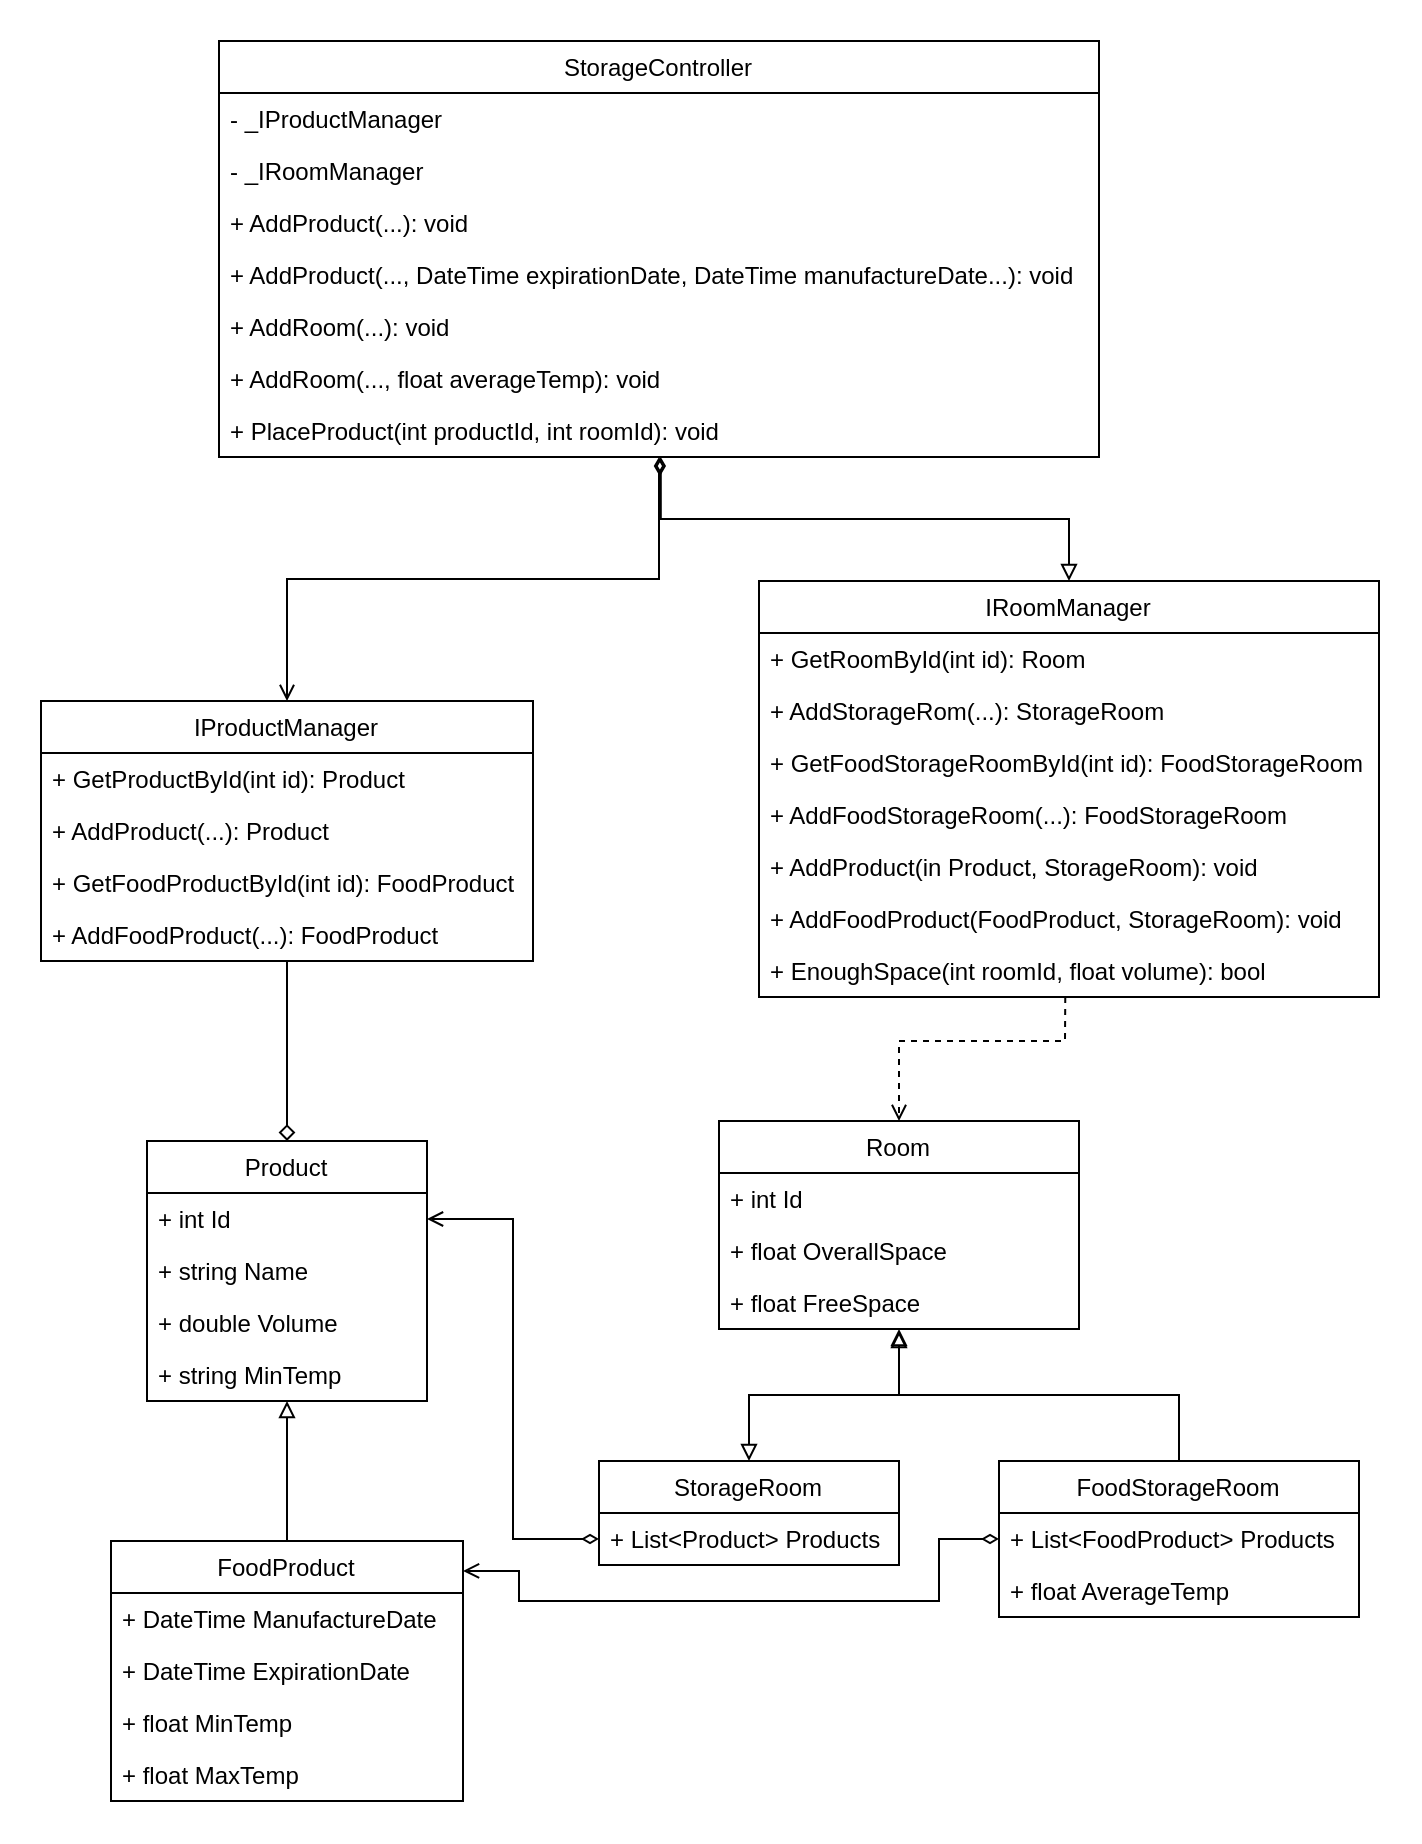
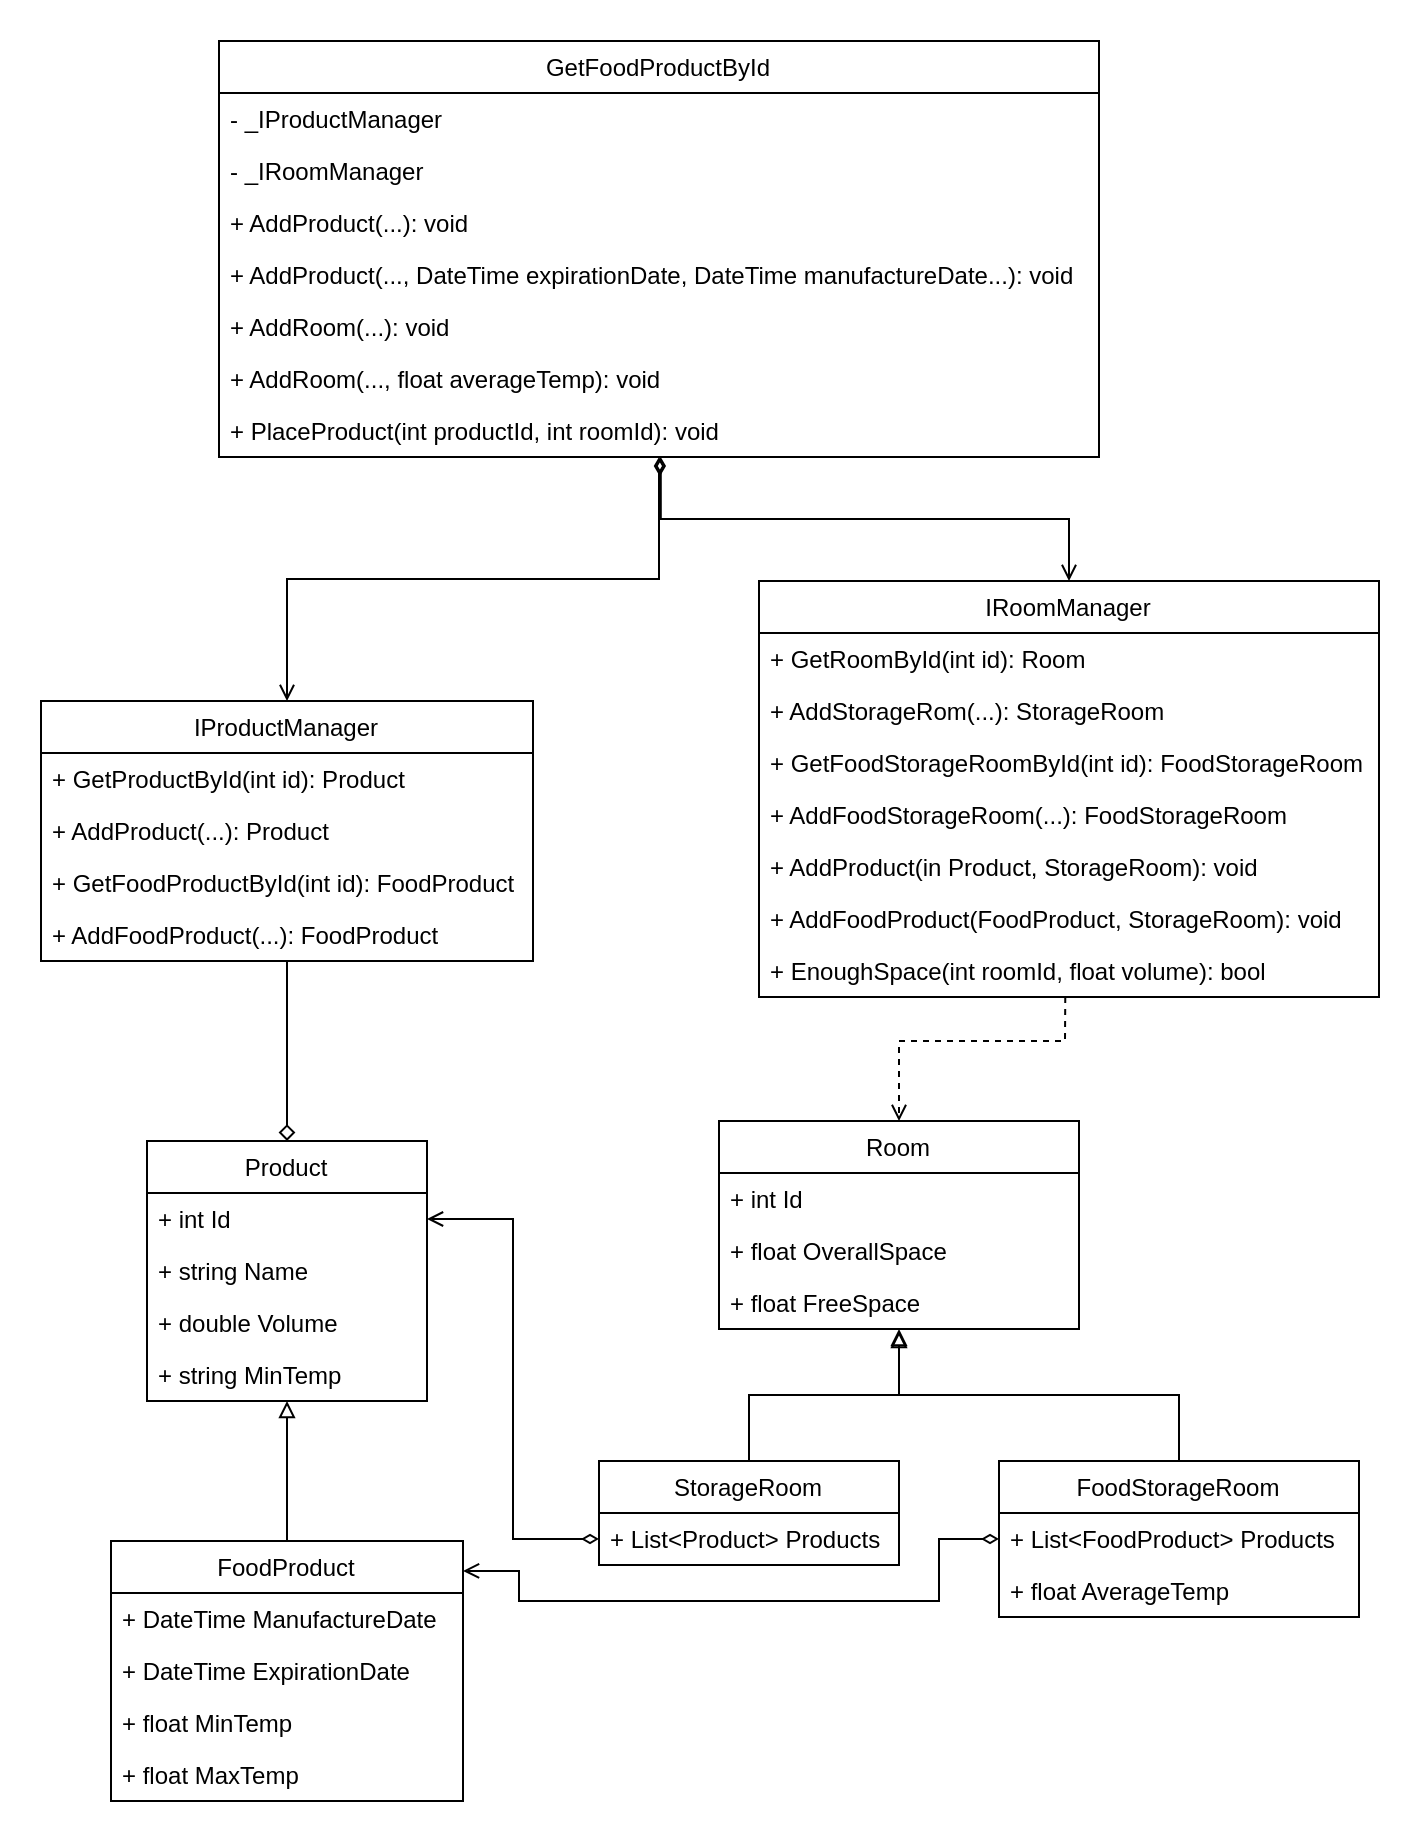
(658, 68) -> (658, 68)
(1069, 563) -> (1069, 568)
(749, 1443) -> (749, 1450)
